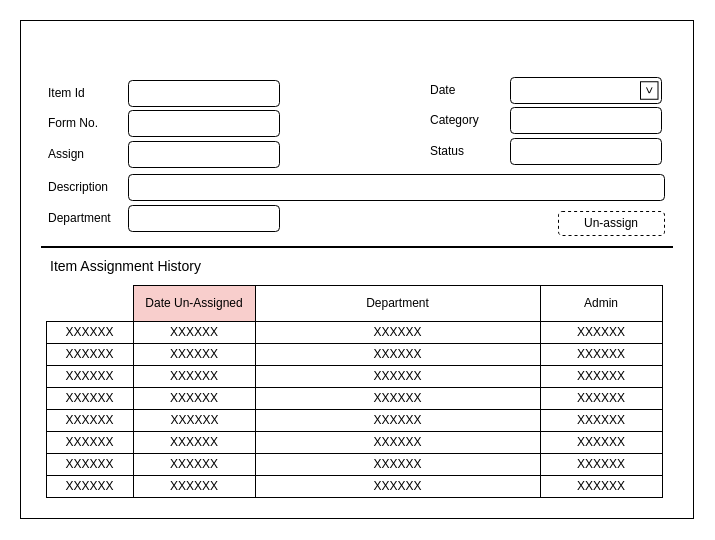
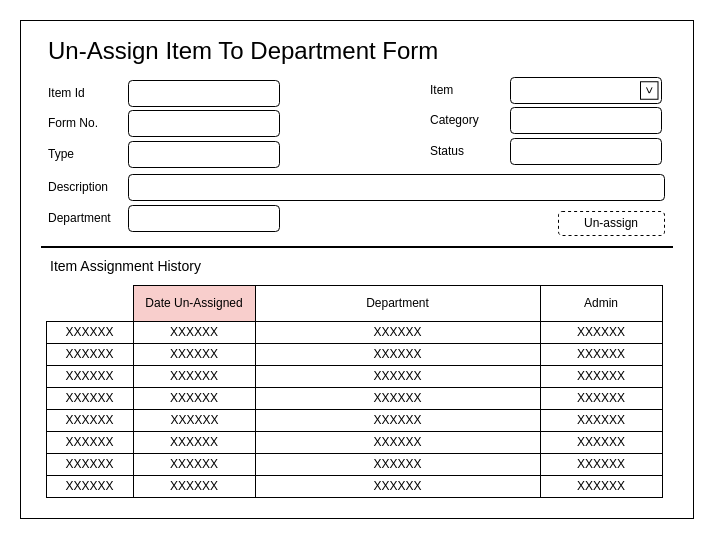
none -> (266, 52)
(444, 91) -> (444, 91)
(67, 155) -> (62, 155)
